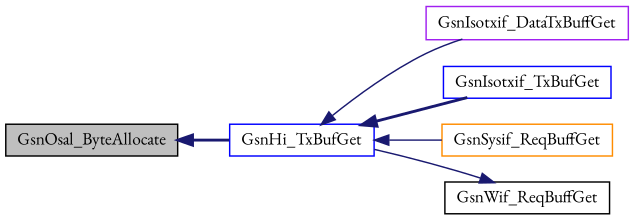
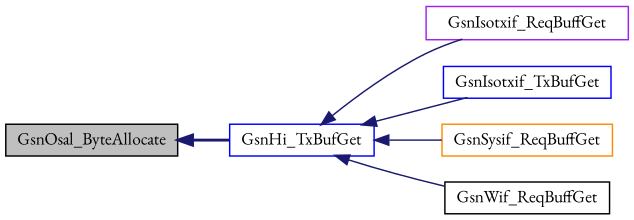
(527, 23) -> (527, 23)
(422, 109) -> (422, 109)
(428, 163) -> (396, 174)
